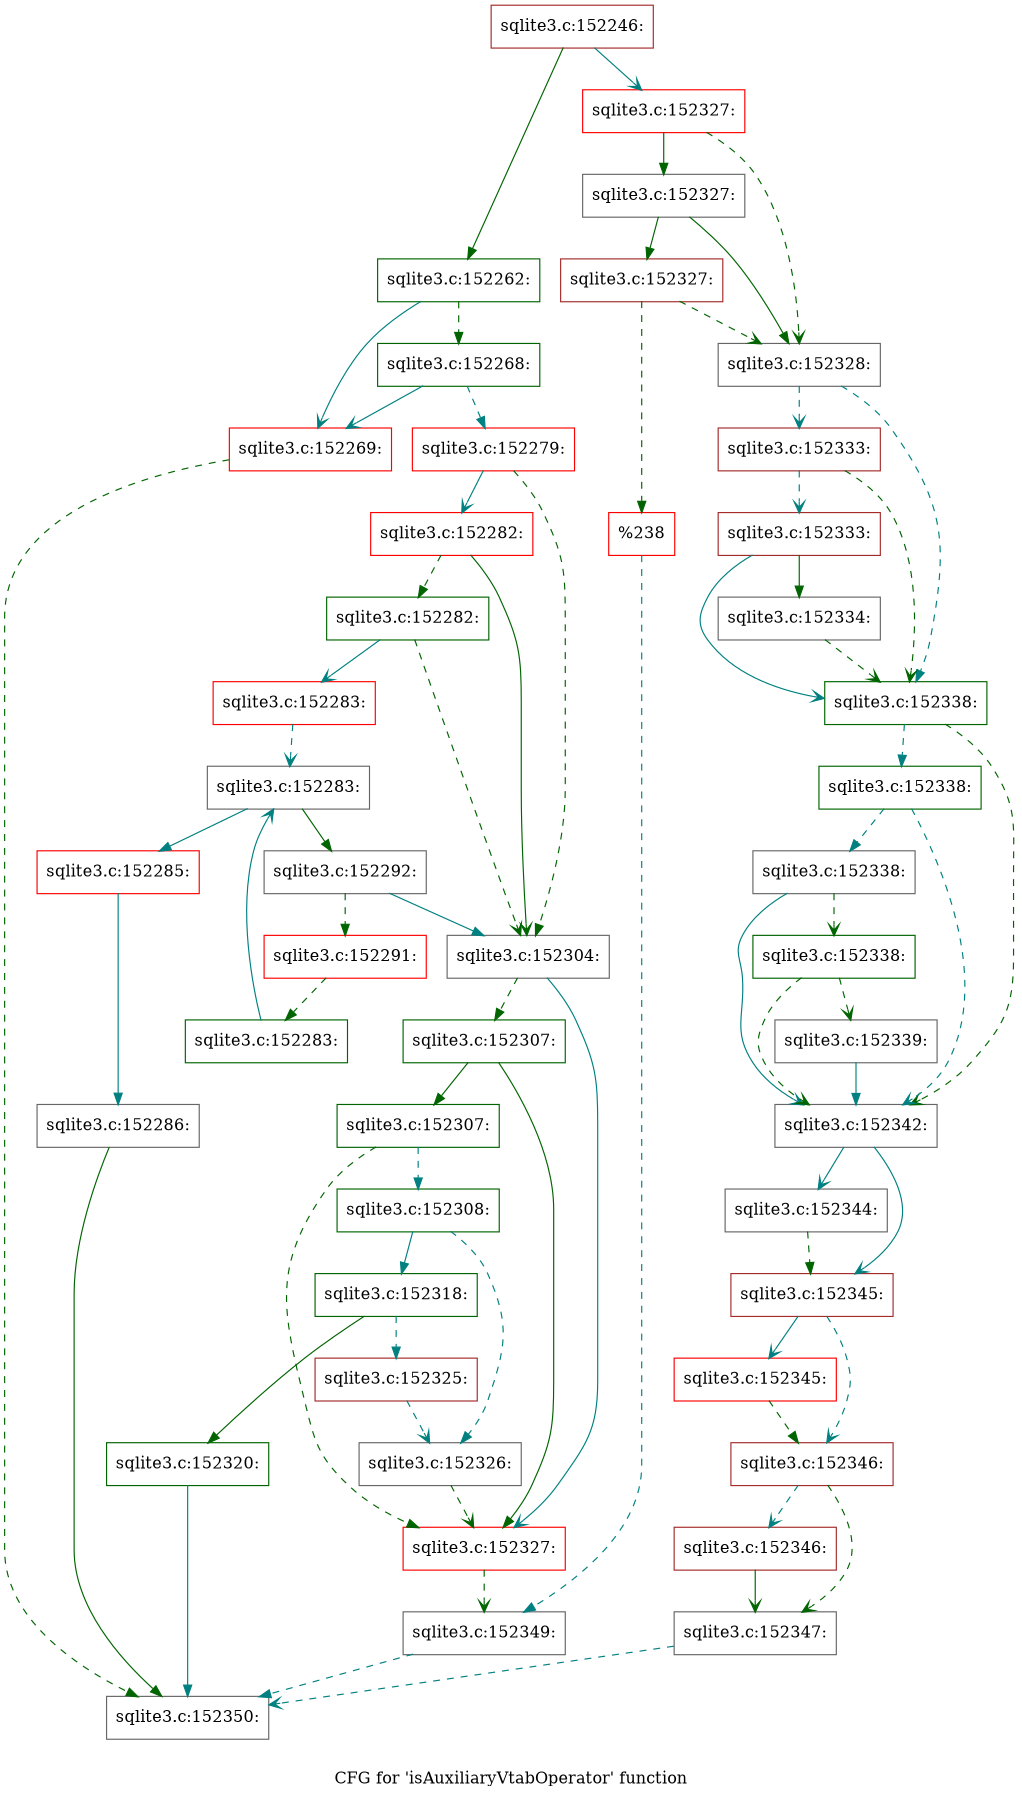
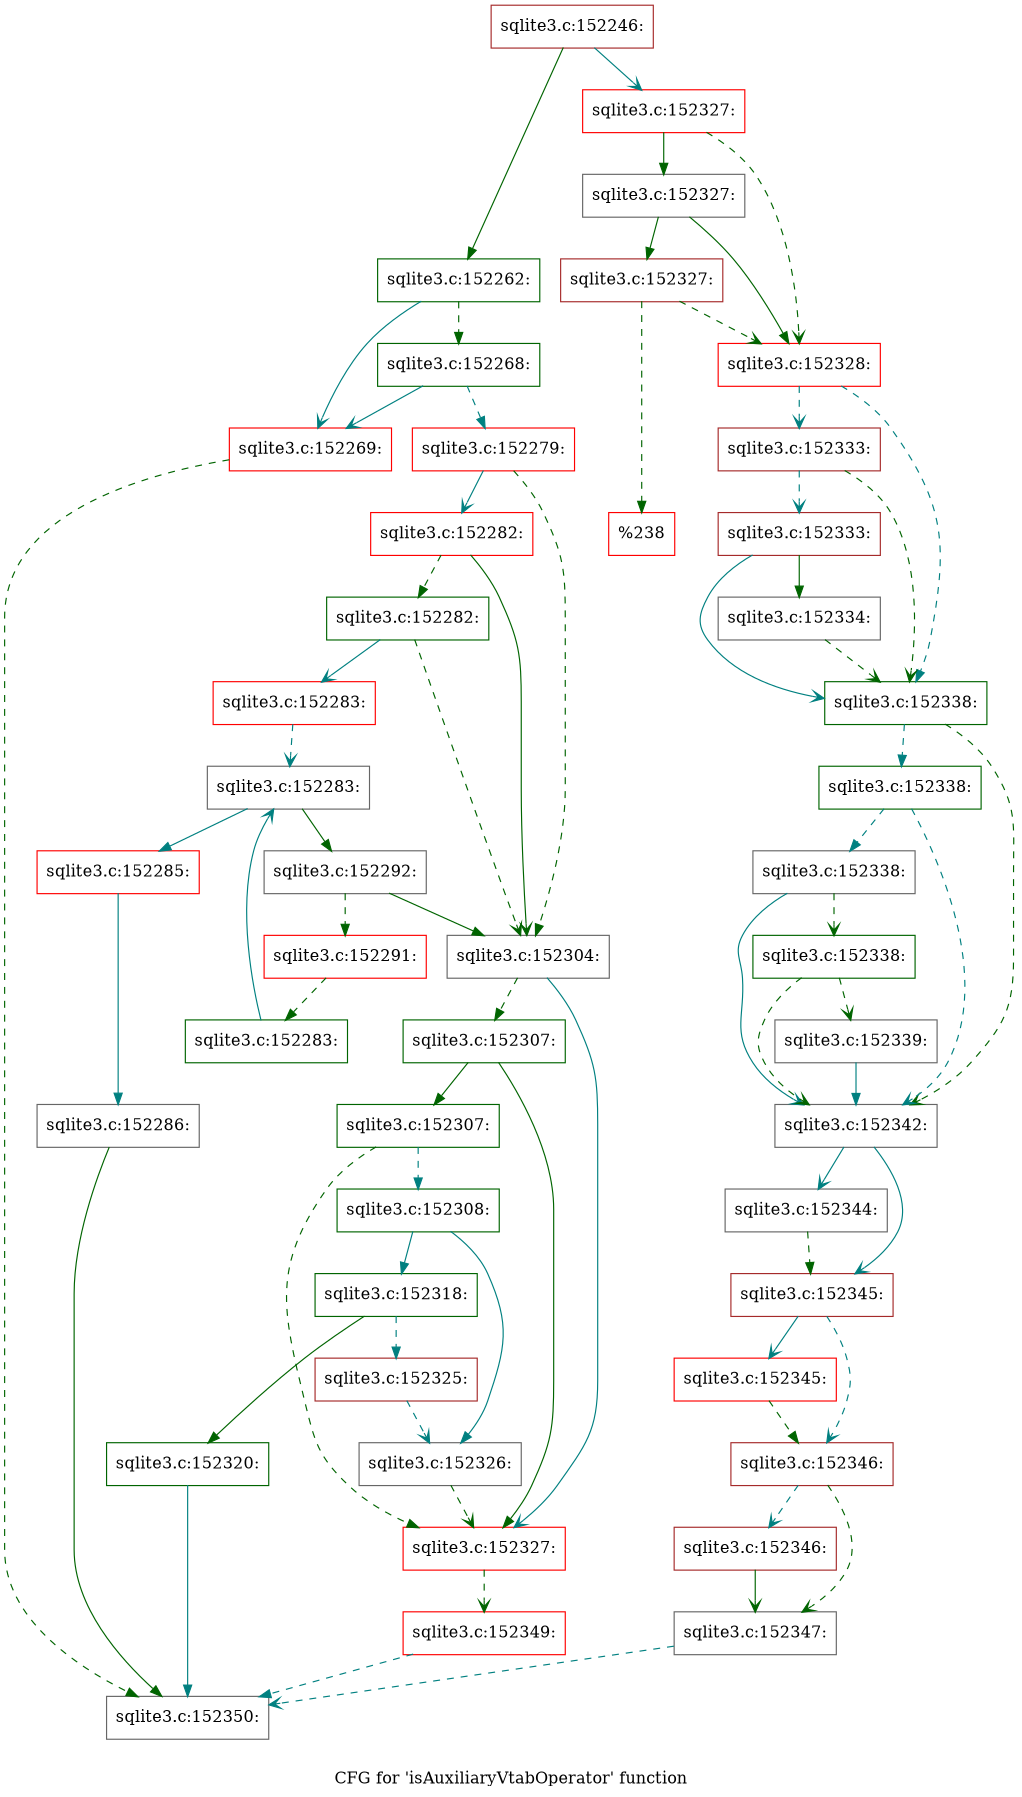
(799, 365) -> (799, 365)
(431, 912) -> (431, 912)
(642, 1103) -> none
(503, 1328) -> (503, 1328)
(484, 1633) -> (484, 1633)
